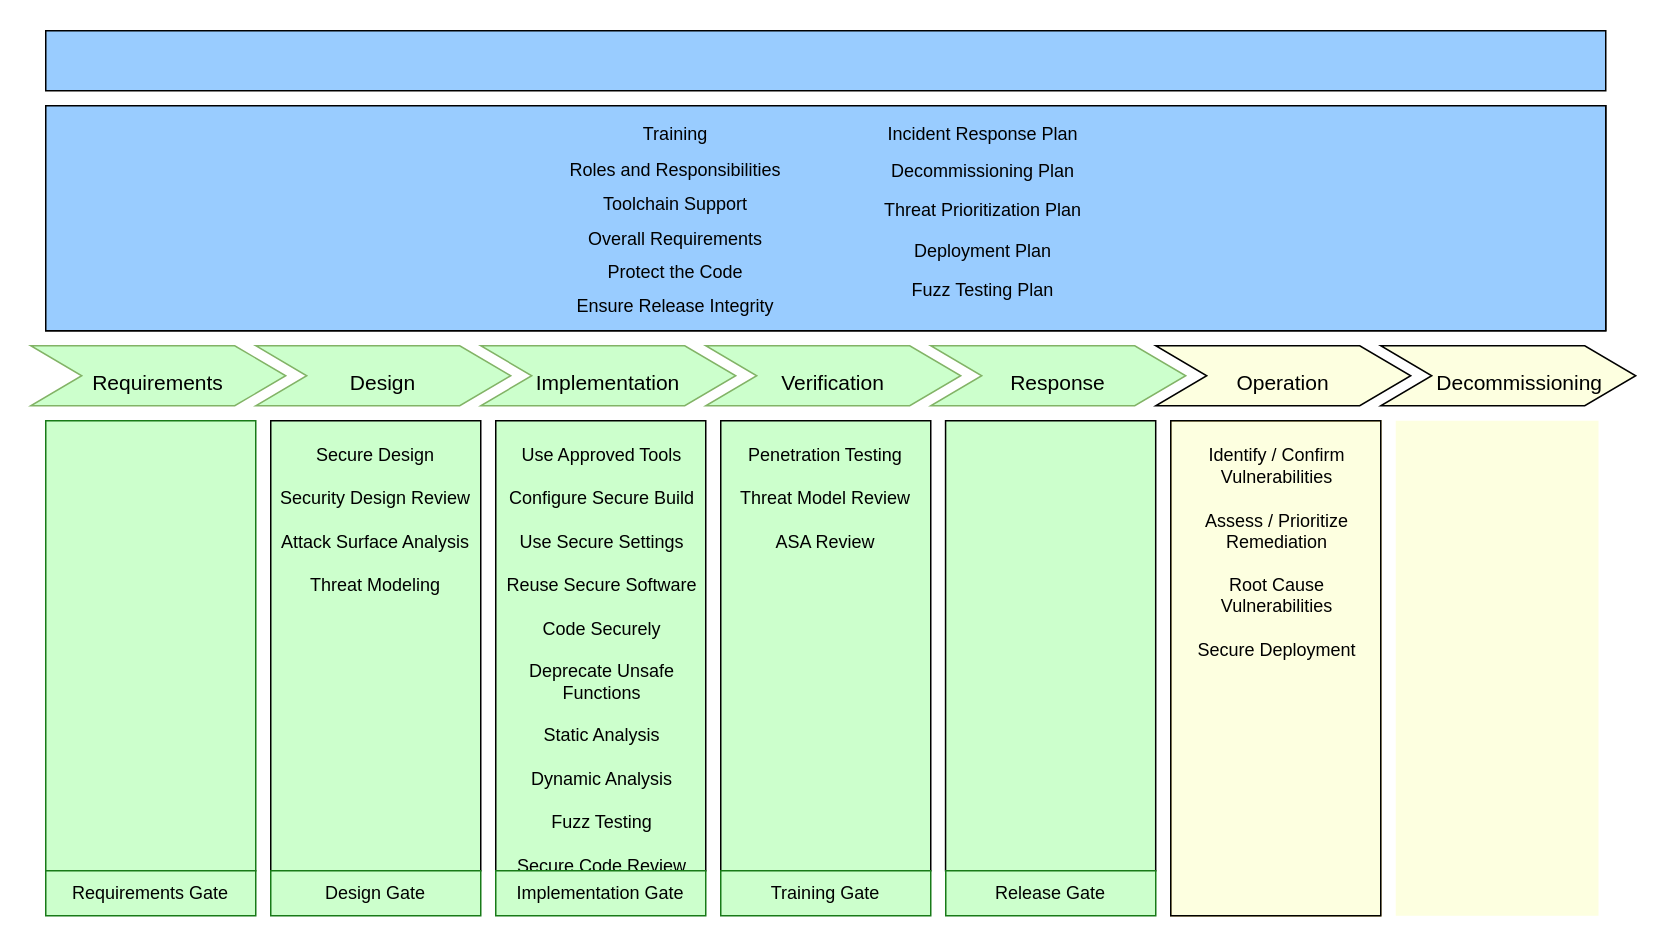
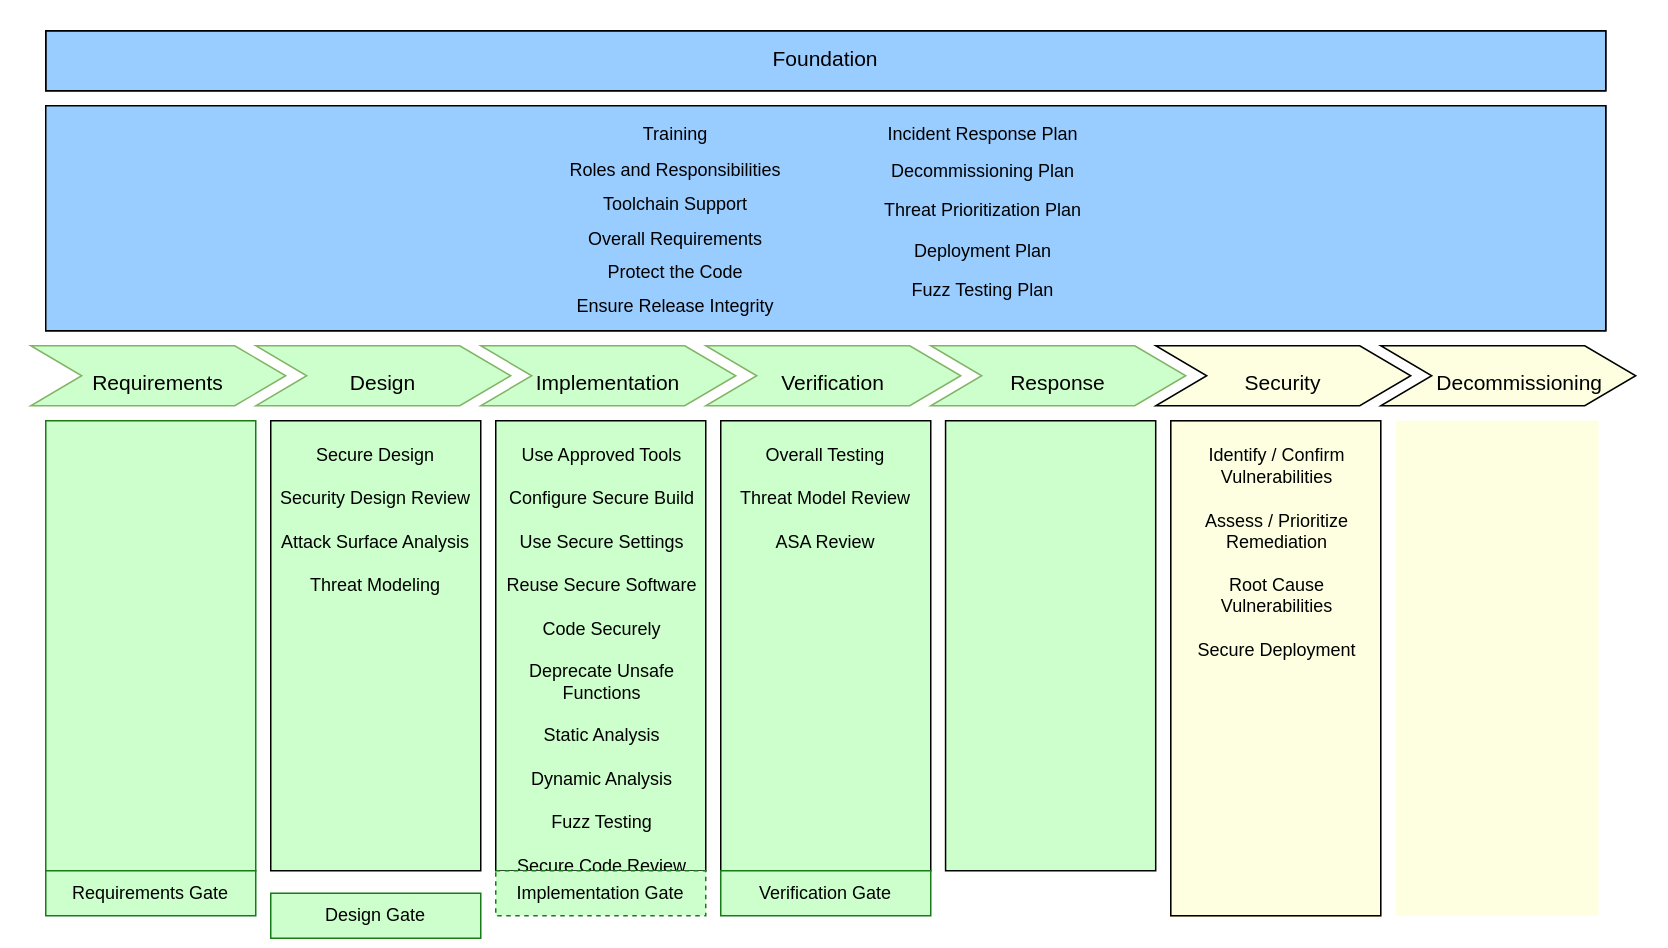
none -> (826, 61)
(1283, 376) -> (1283, 376)
(826, 456) -> (826, 456)
(376, 893) -> (376, 916)
(601, 893) -> (601, 893)
(826, 893) -> (826, 893)
(1051, 893) -> none
